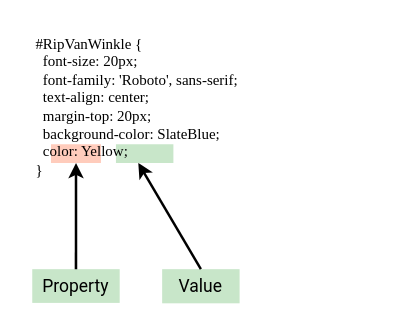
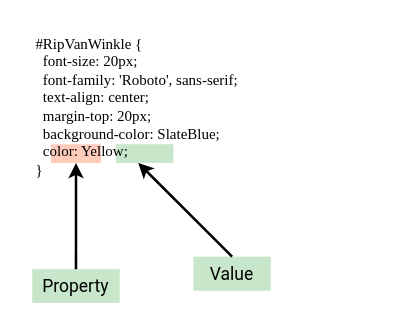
(201, 286) -> (232, 274)
